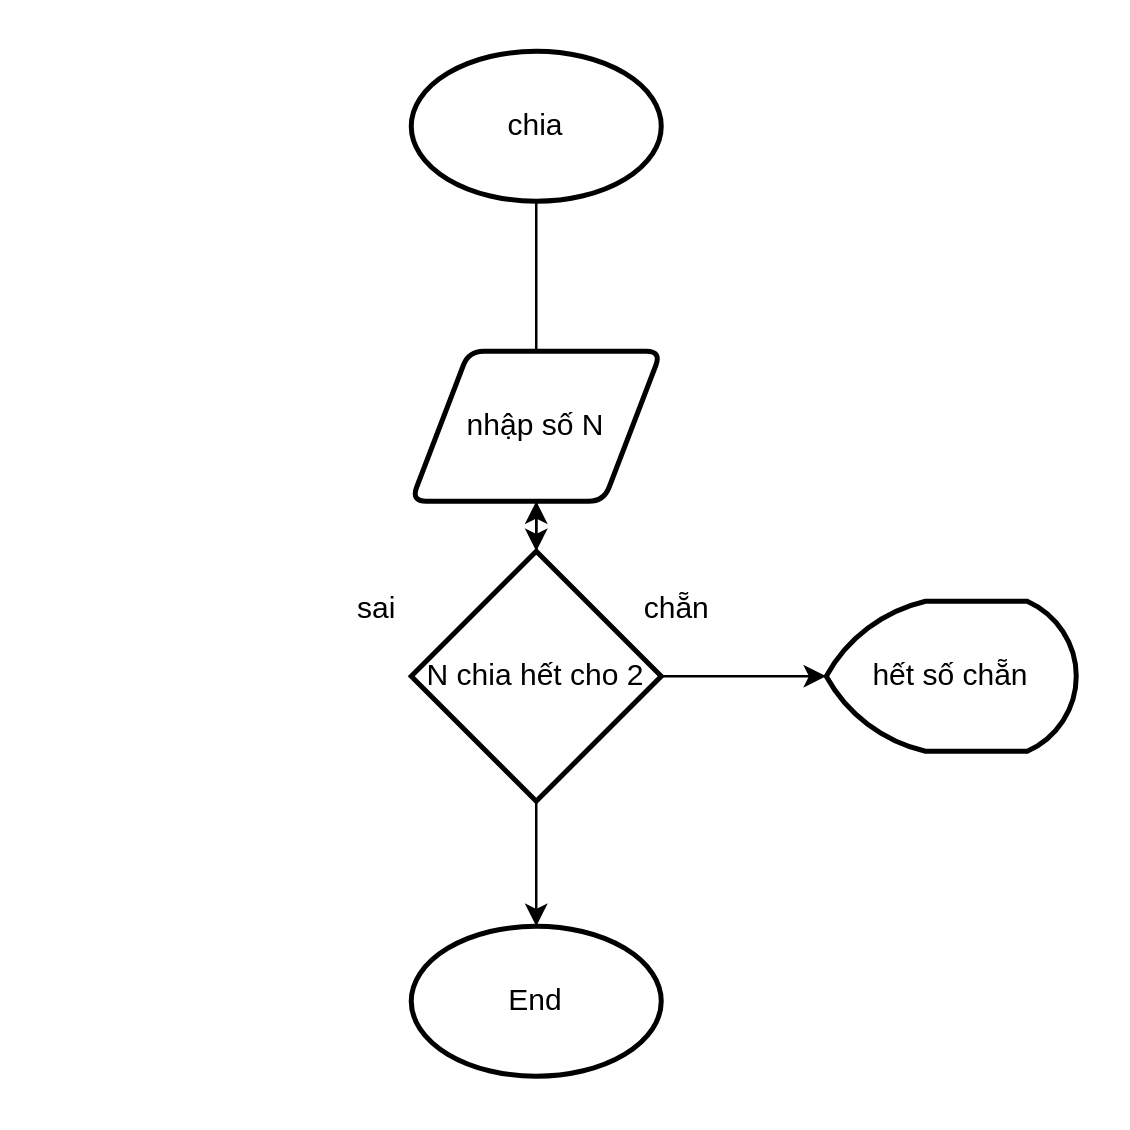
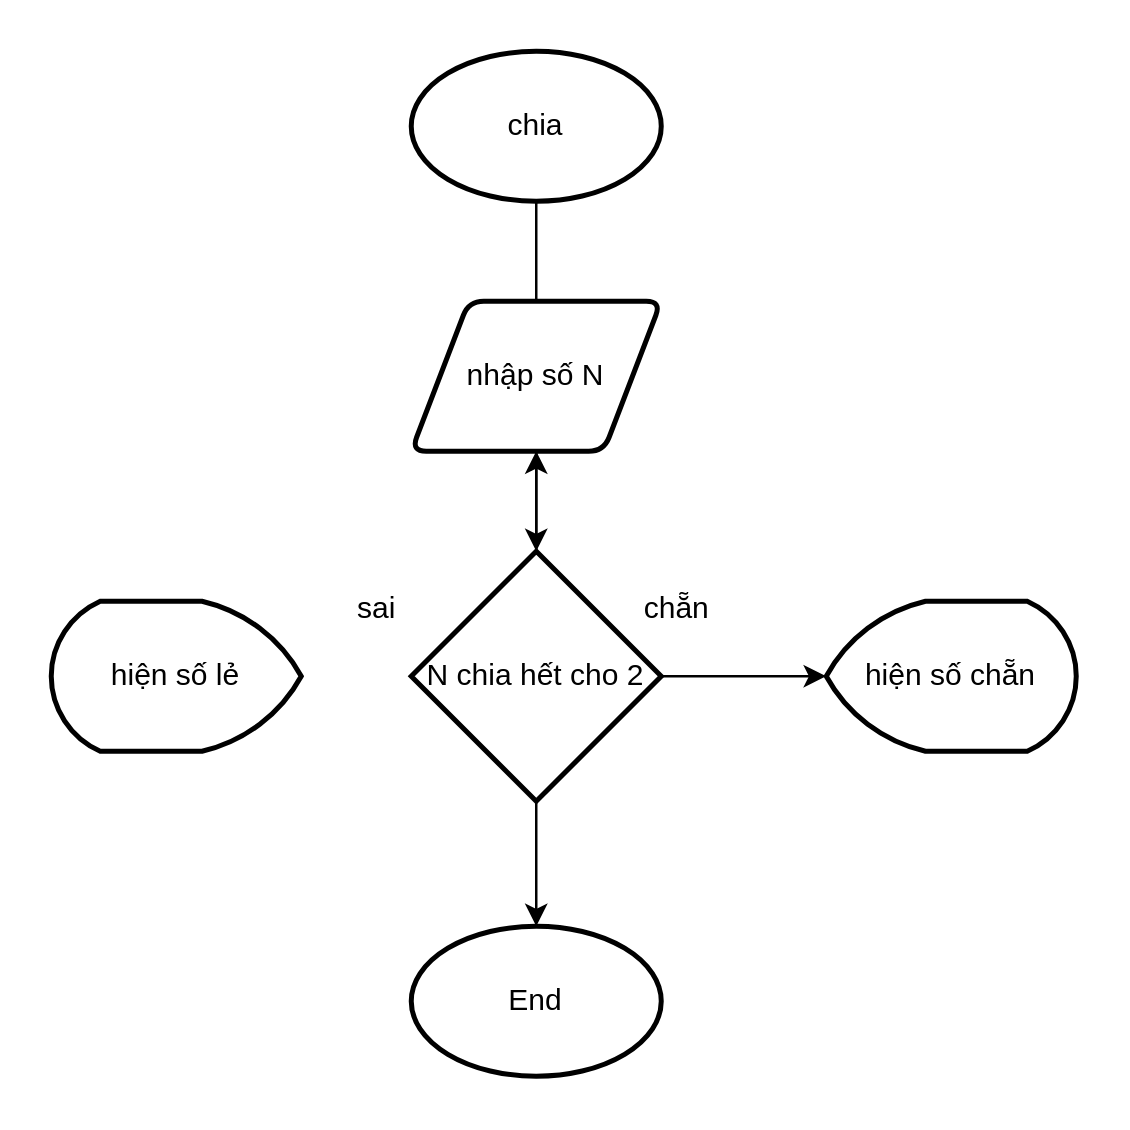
(536, 426) -> (536, 376)
none -> (176, 676)
(951, 676) -> (951, 676)
